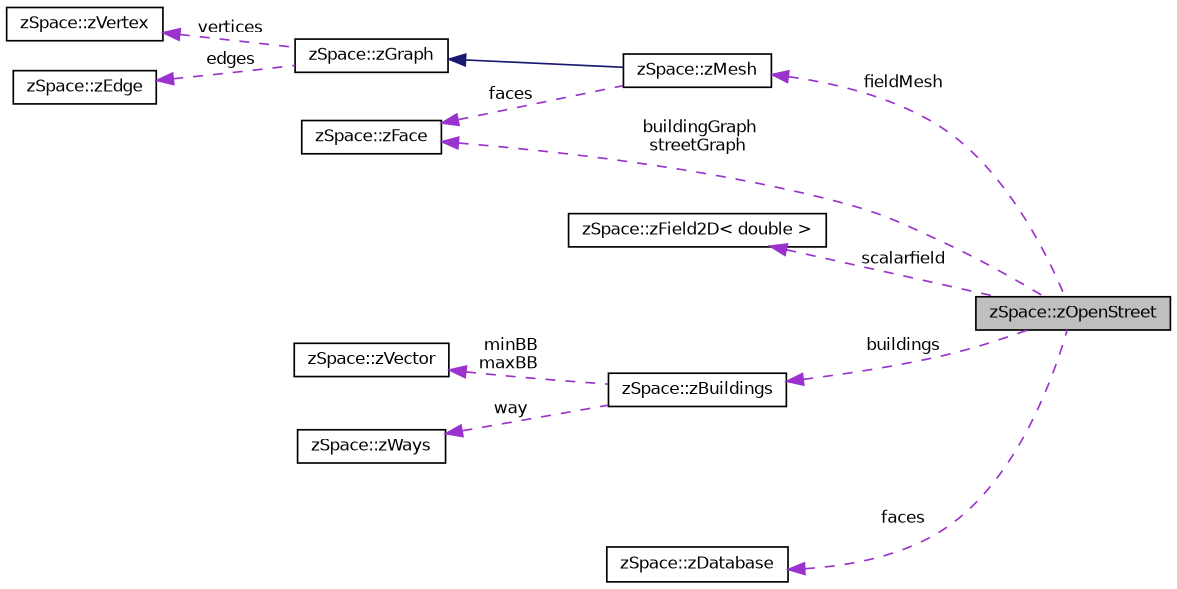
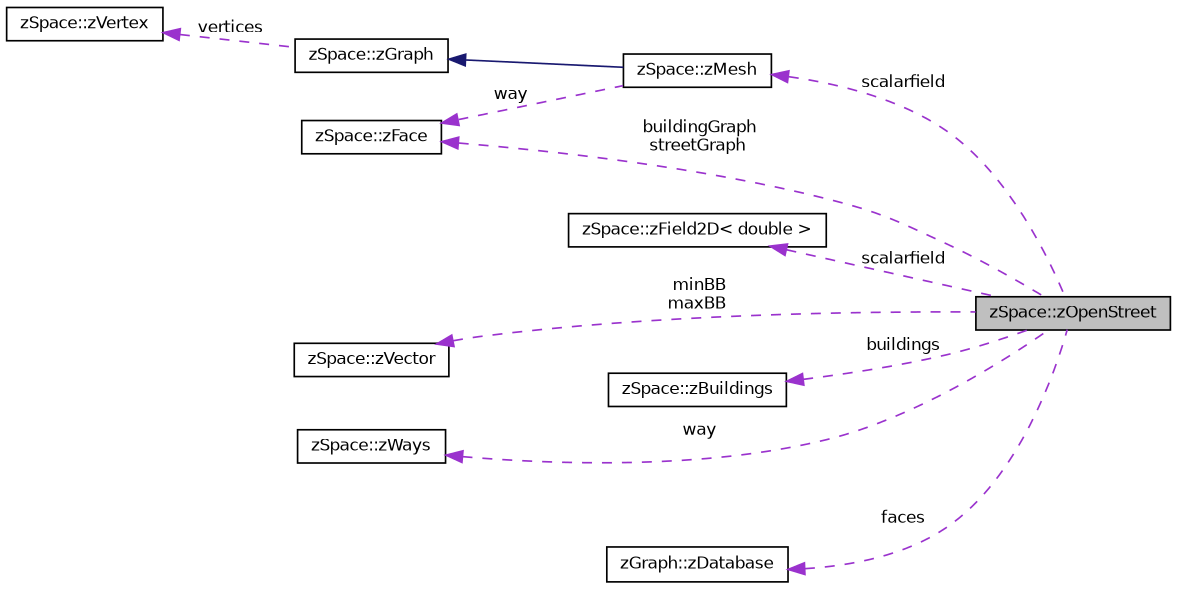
(901, 83) -> (901, 83)
(85, 87) -> none
(509, 95) -> (509, 95)
(537, 379) -> (714, 317)
(535, 418) -> (770, 451)
(697, 564) -> (697, 564)
